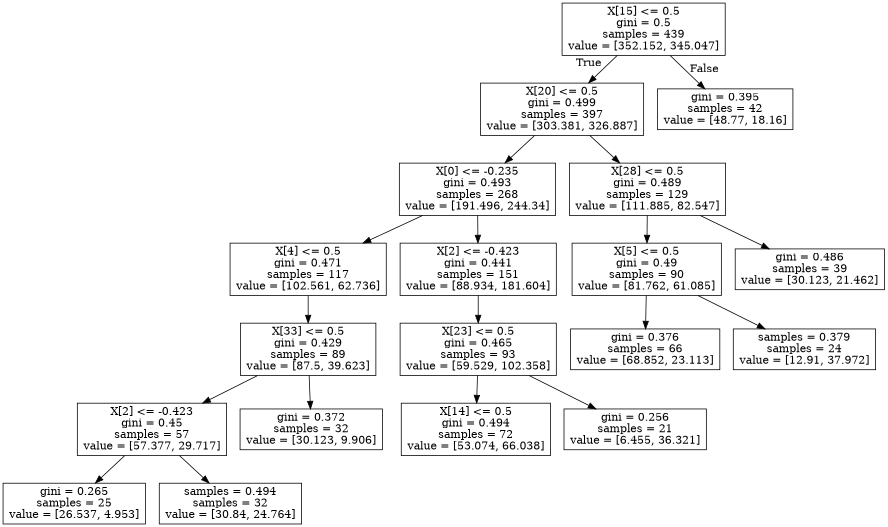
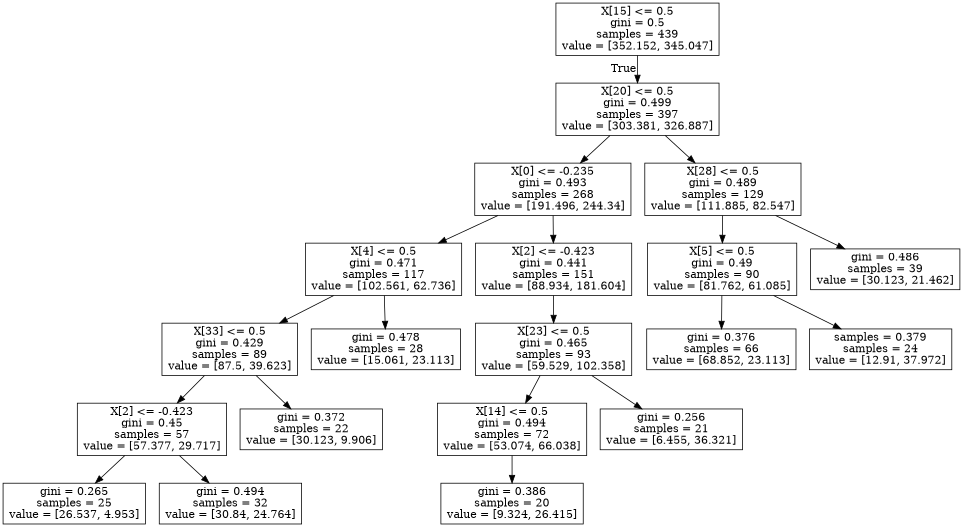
(725, 109) -> none
none -> (386, 349)
(311, 429) -> (311, 429)
(230, 504) -> (230, 504)
none -> (512, 504)
